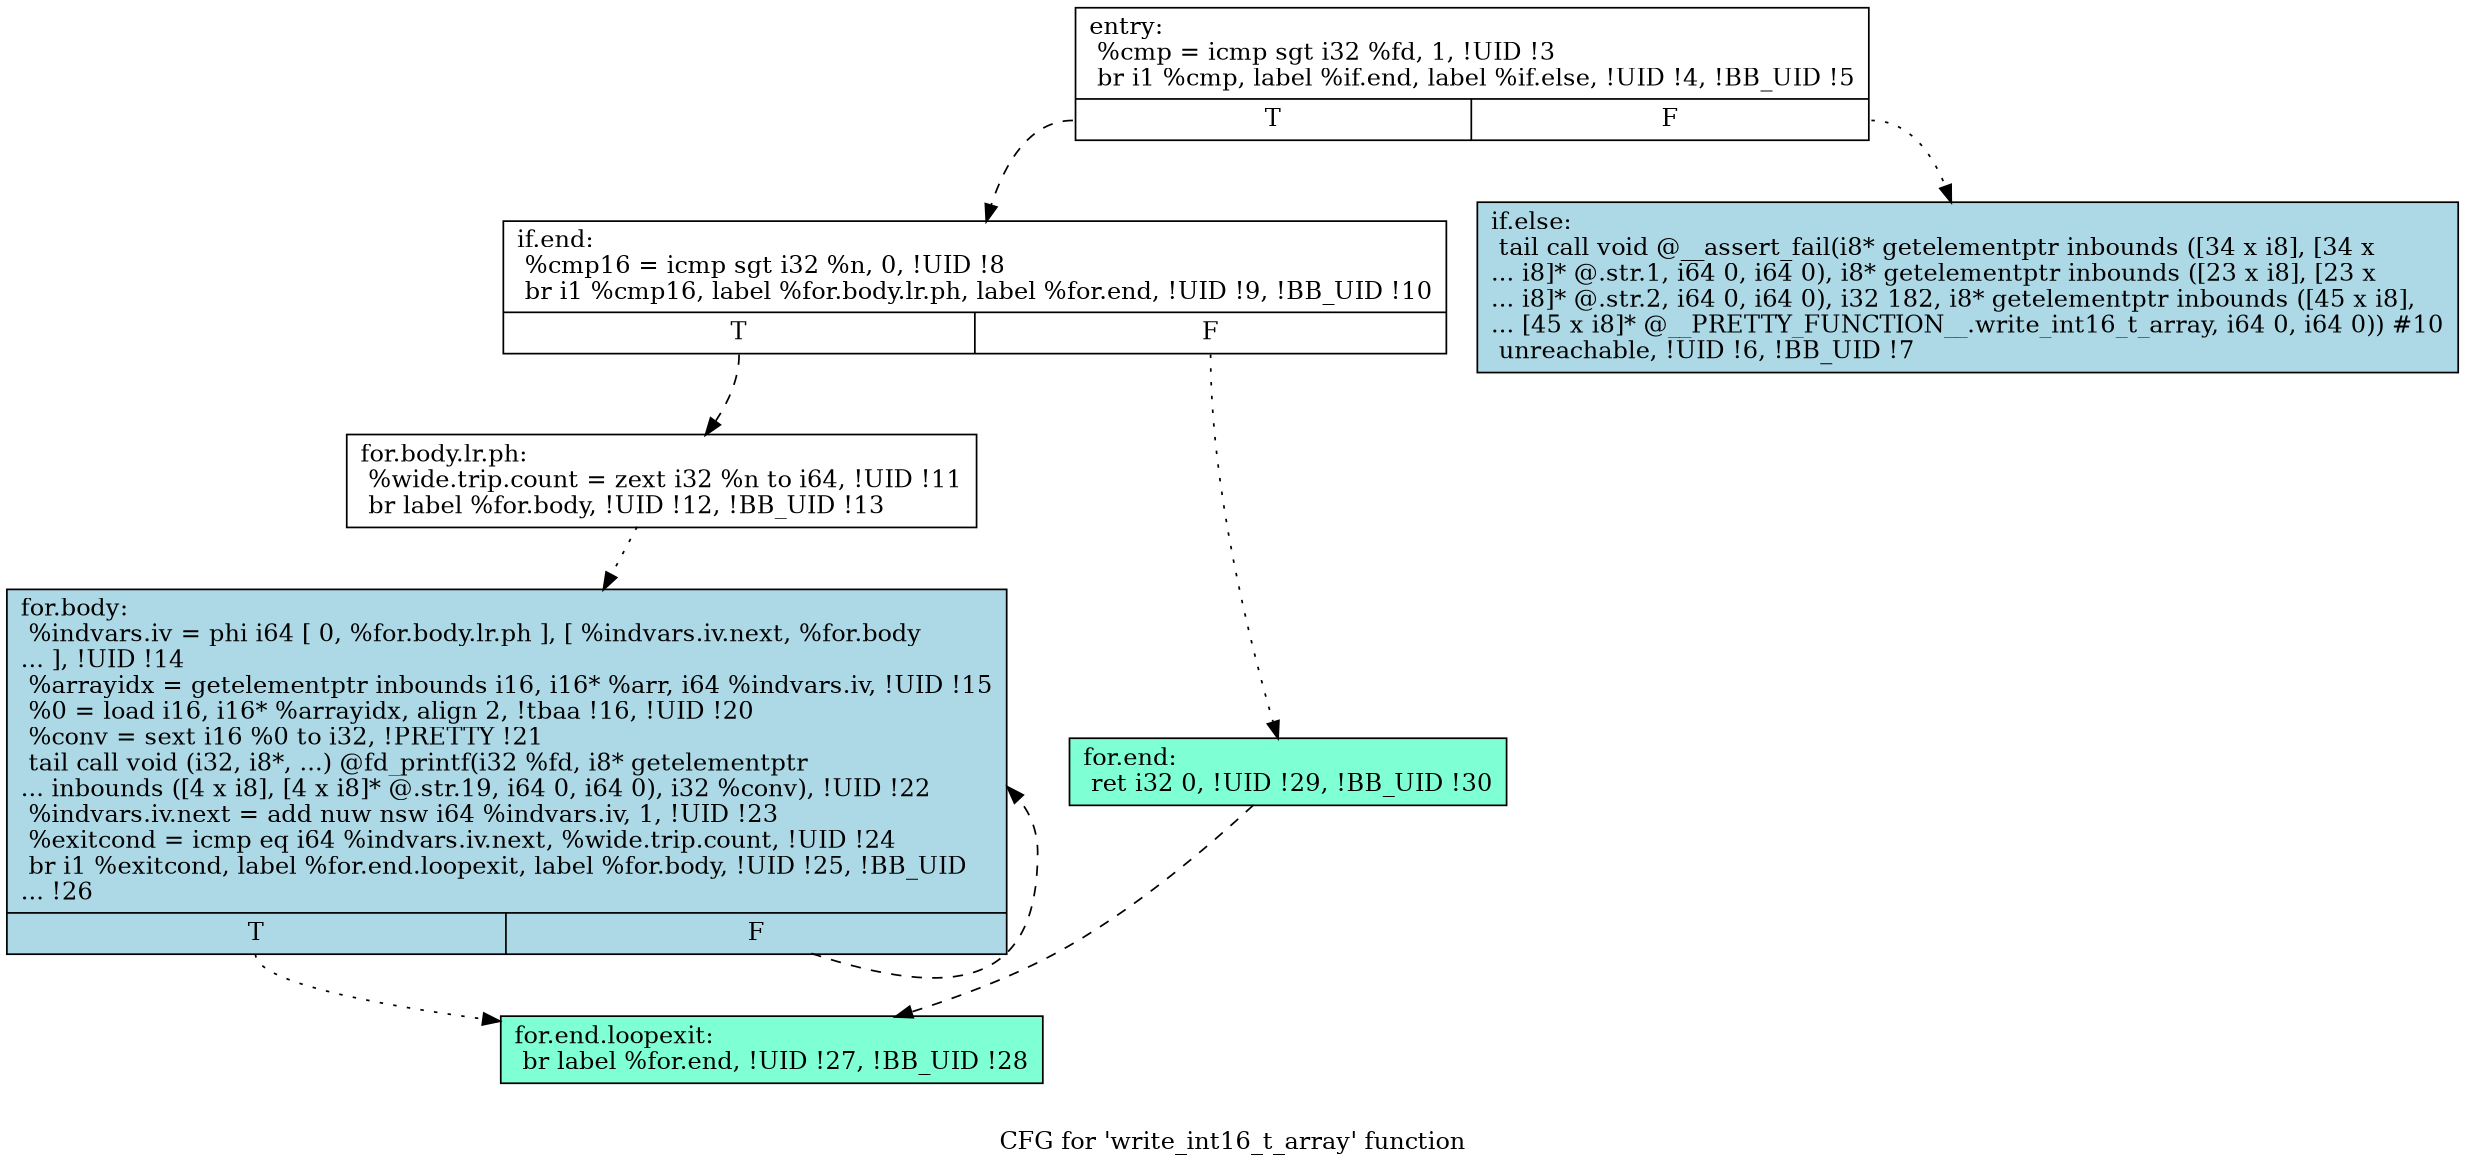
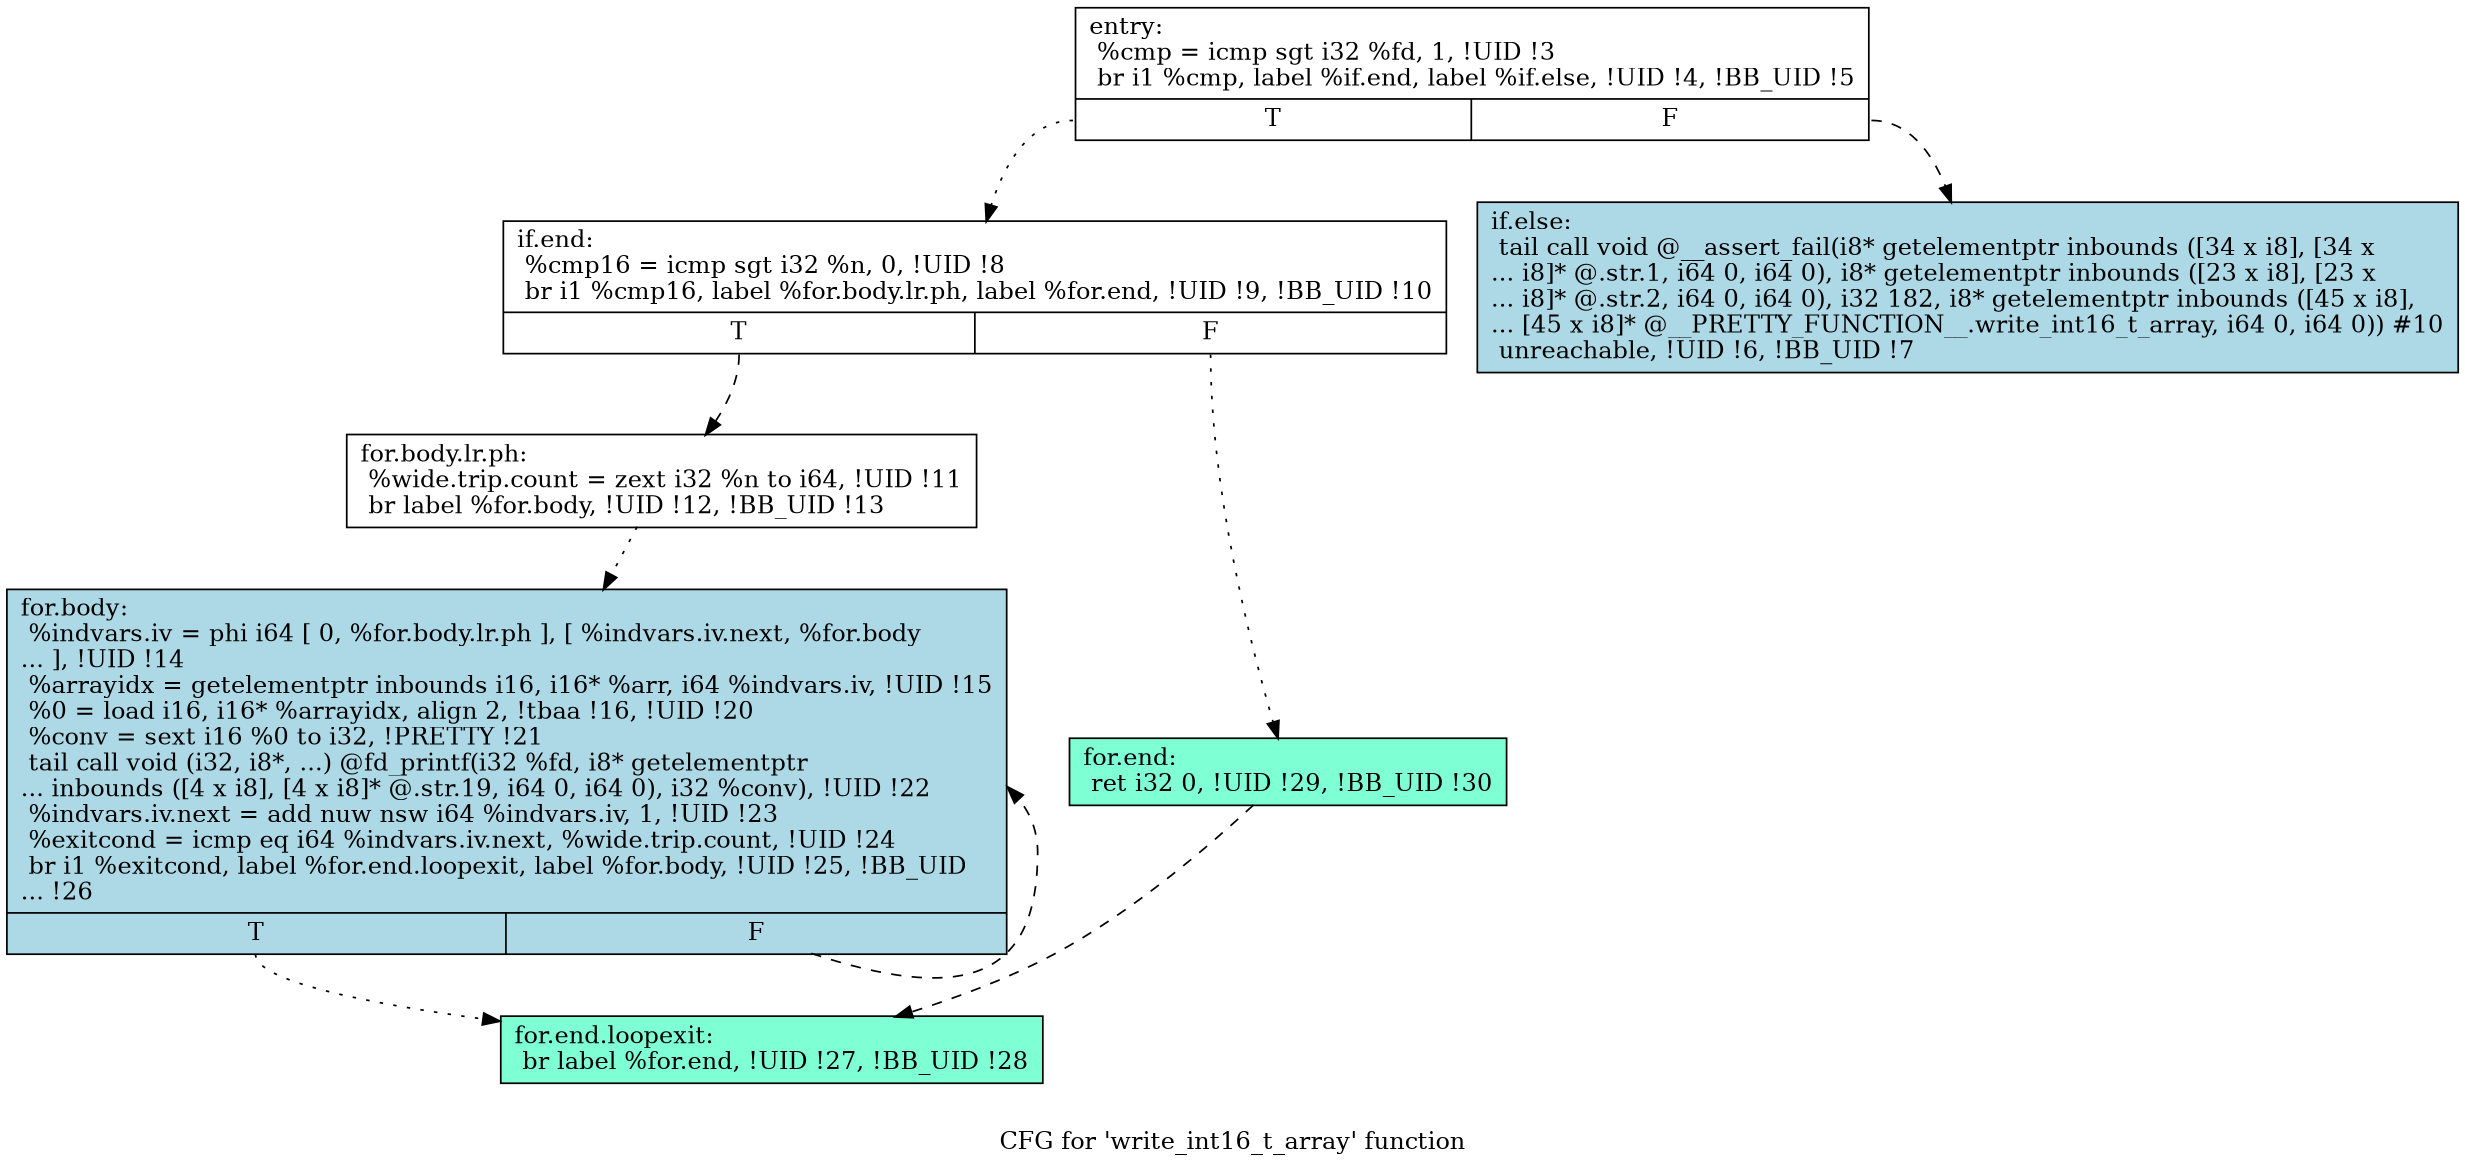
(1918, 142) -> (1918, 142)
(1019, 149) -> (1019, 149)
